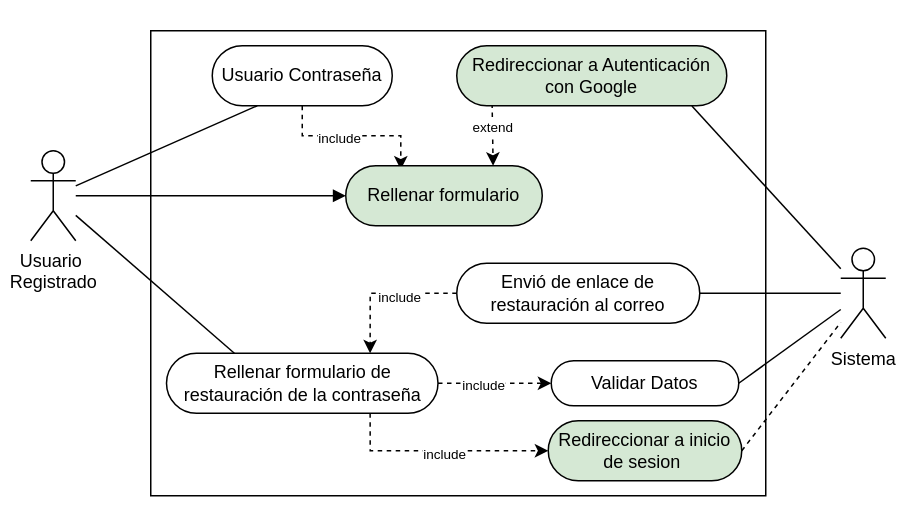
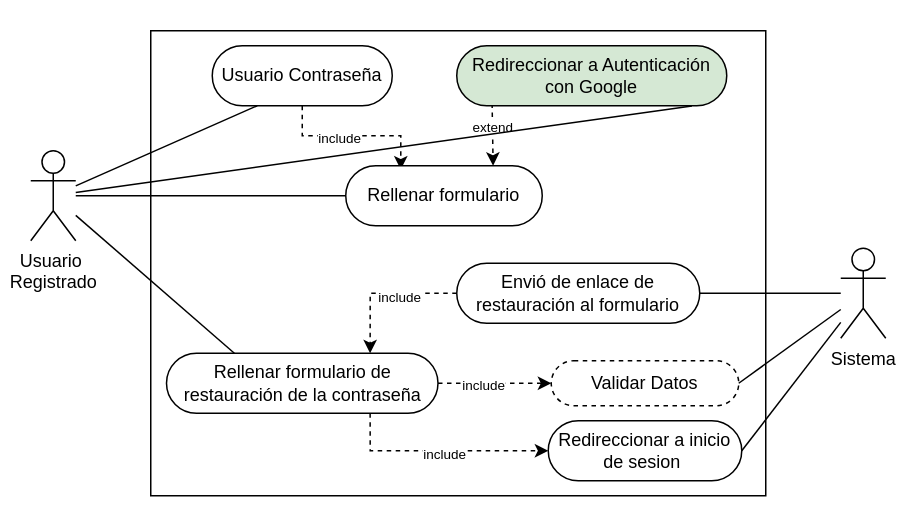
(766, 187) -> (384, 149)
(332, 196) -> (337, 196)
(444, 196) -> (444, 196)
(578, 293) -> (578, 293)
(645, 383) -> (645, 383)
(792, 386) -> (792, 386)
(645, 451) -> (645, 451)
